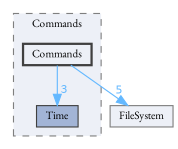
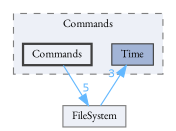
(57, 80) -> (110, 90)
